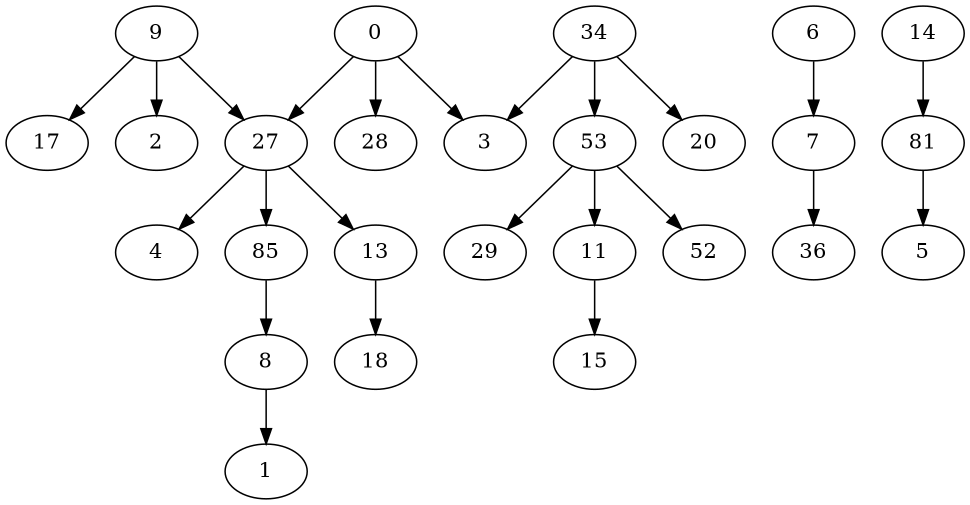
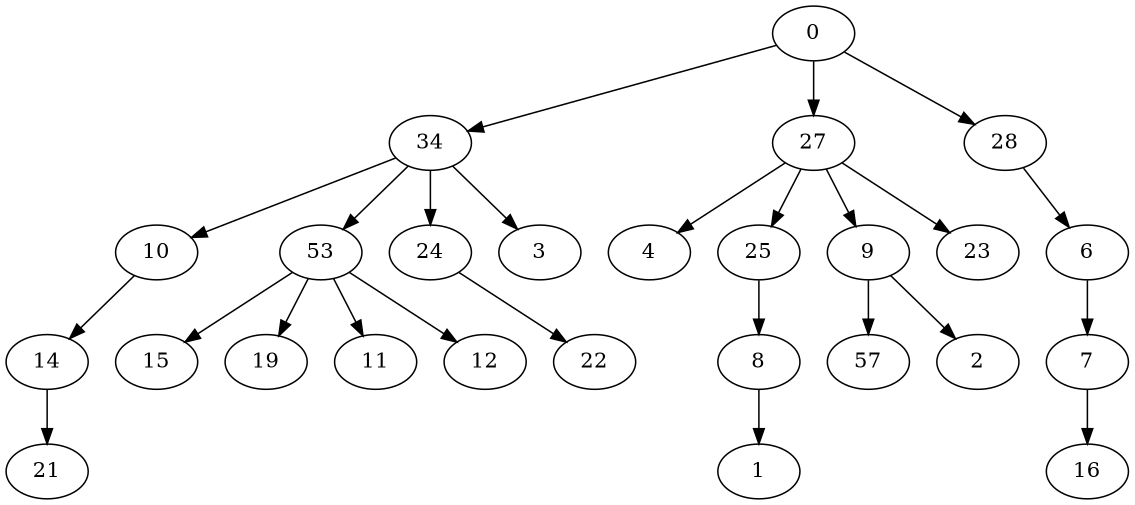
(206, 83) -> (838, 191)
(425, 83) -> (629, 86)
(47, 143) -> (868, 362)
(704, 143) -> (430, 252)
(923, 143) -> (47, 471)
none -> (1042, 192)
none -> (157, 252)
(266, 252) -> (759, 252)
(376, 252) -> (978, 252)
(485, 252) -> (266, 362)
(704, 252) -> (485, 362)
(814, 252) -> (1087, 471)
(923, 252) -> none
(595, 300) -> (245, 303)
(376, 362) -> none
none -> (595, 362)
